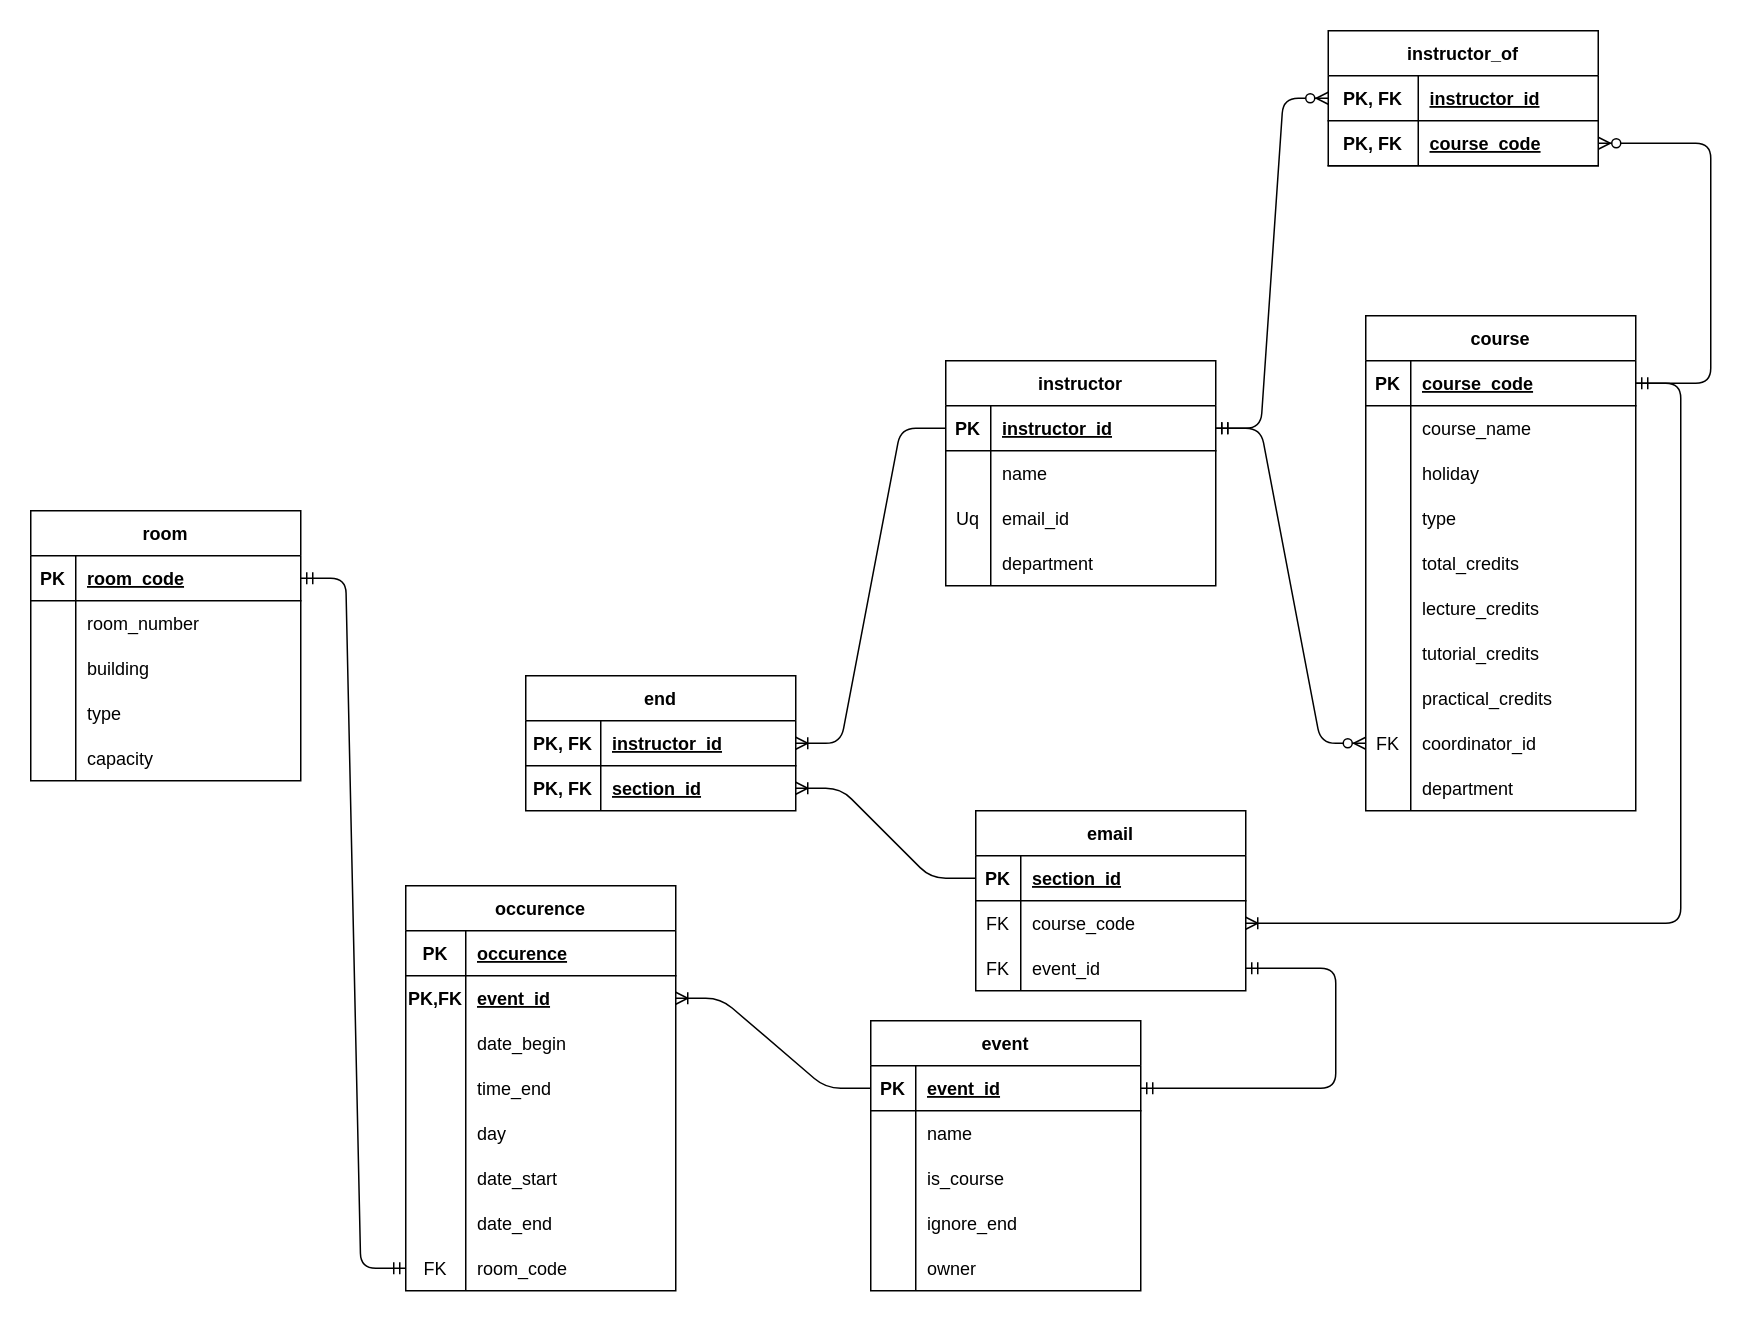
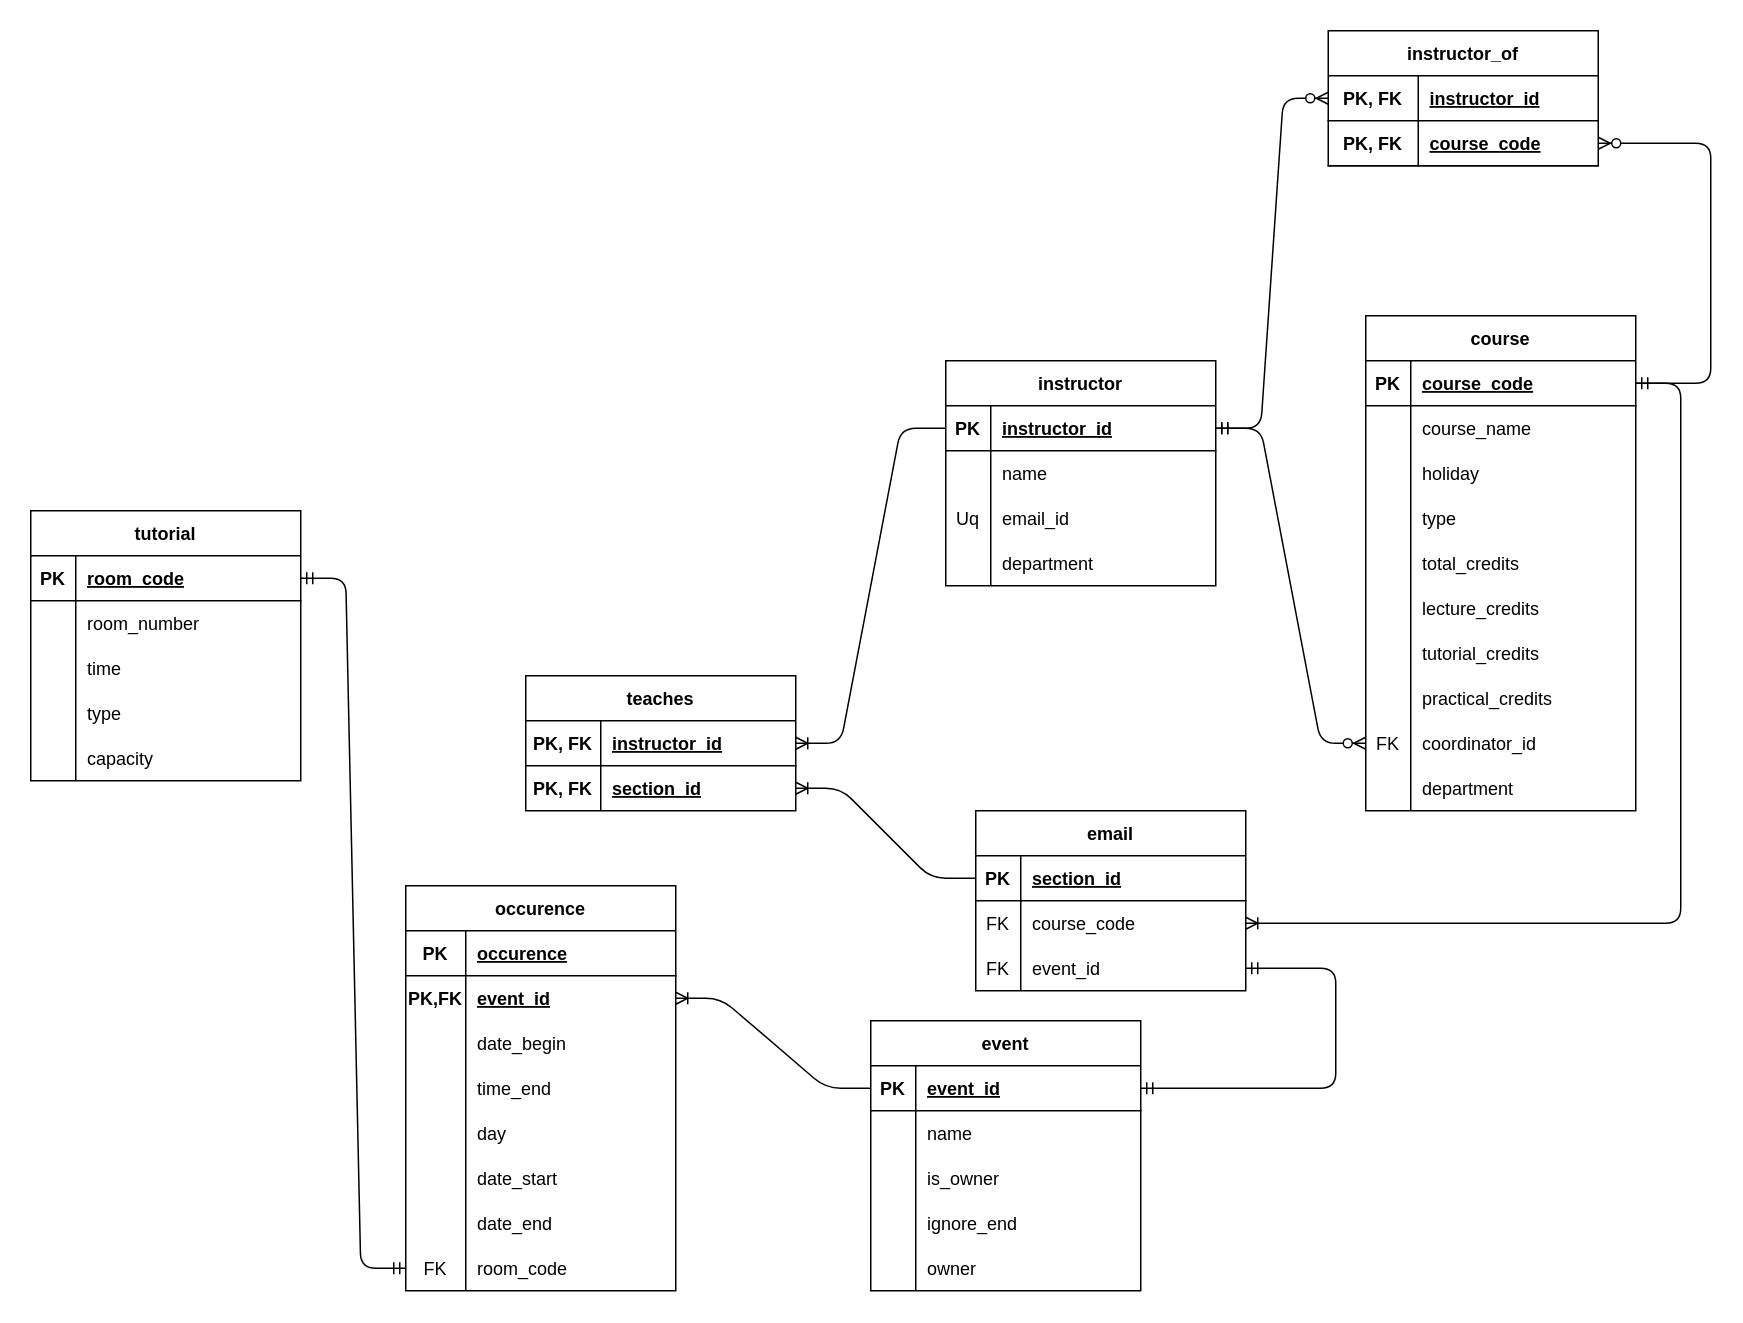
(165, 534) -> (165, 534)
(120, 669) -> (105, 669)
(660, 699) -> (660, 699)
(970, 1179) -> (965, 1179)
